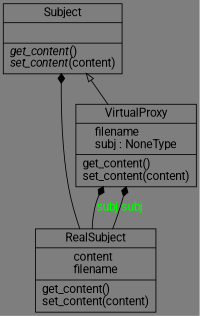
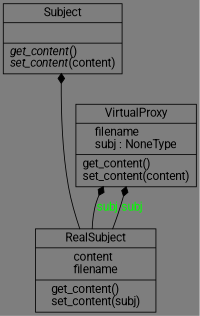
(100, 92) -> none
(96, 302) -> (96, 302)
